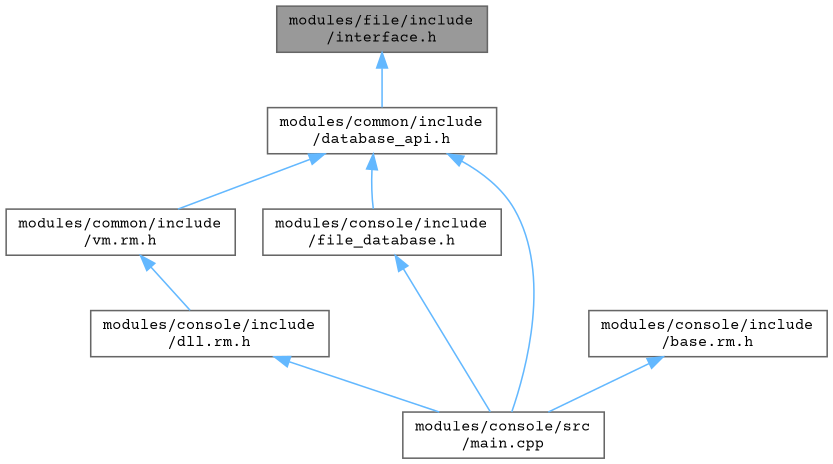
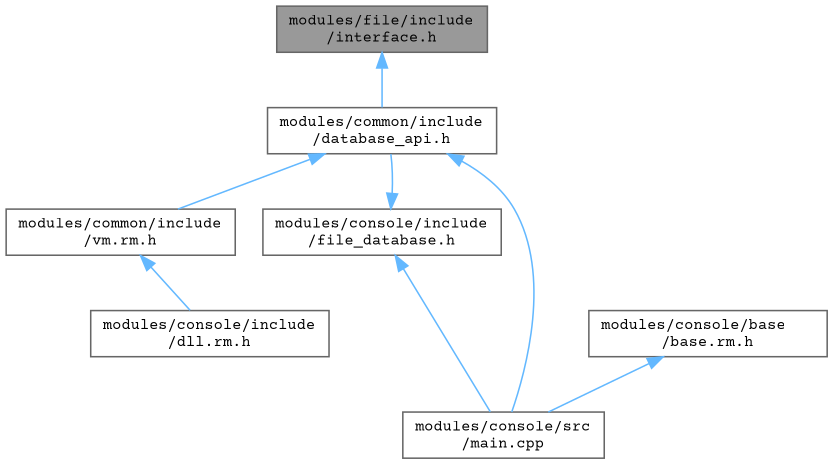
(372, 189) -> (392, 174)
(708, 334) -> (708, 334)
(364, 387) -> none
